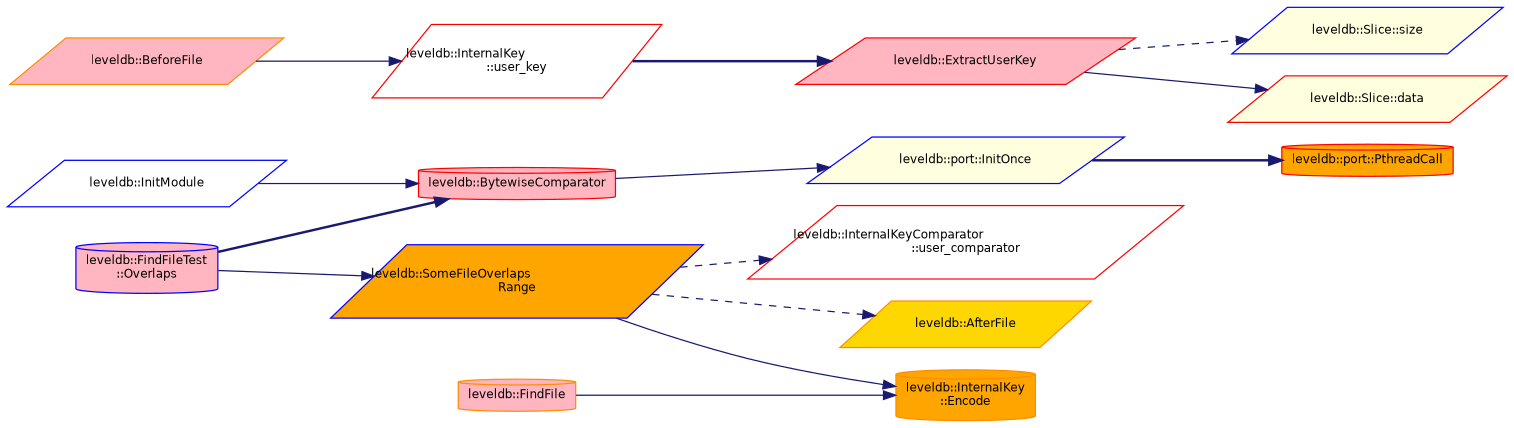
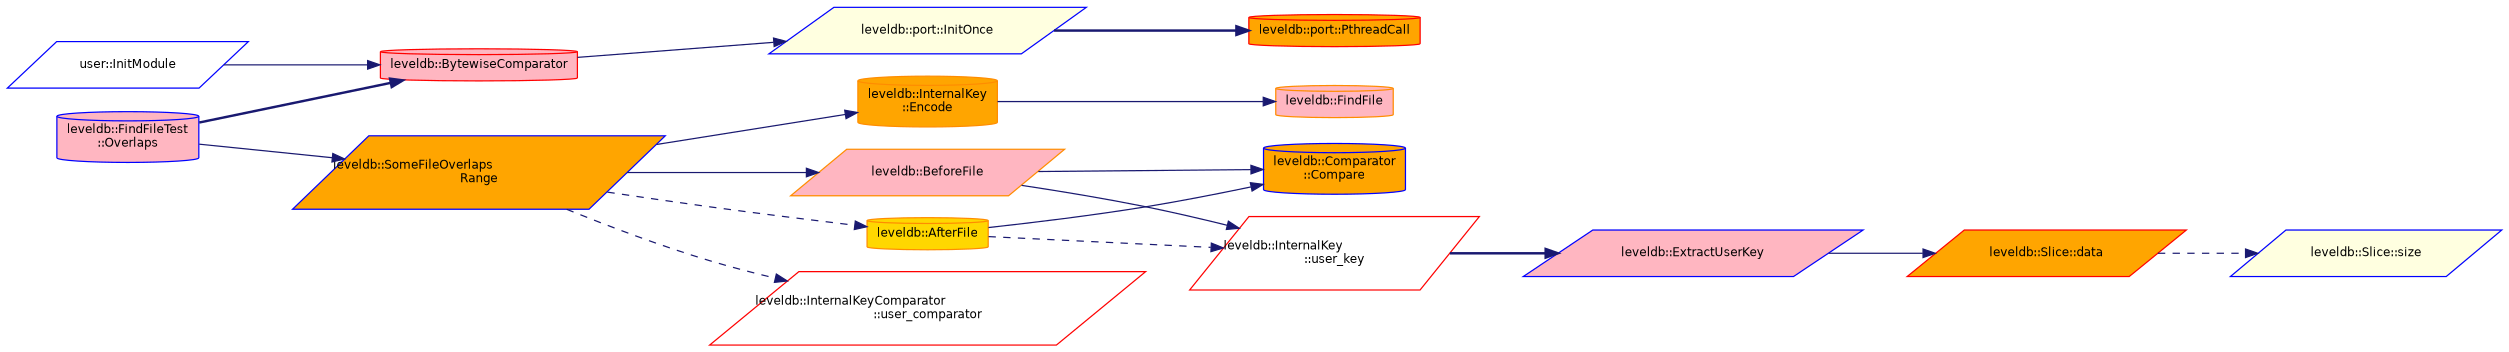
(1177, 45) -> (2202, 253)
(966, 61) -> (1693, 253)
(1368, 99) -> (2047, 253)
none -> (1334, 169)
none -> (717, 173)
(147, 184) -> (128, 65)
none -> (1100, 242)
(966, 324) -> (928, 234)
(730, 395) -> (1130, 102)
